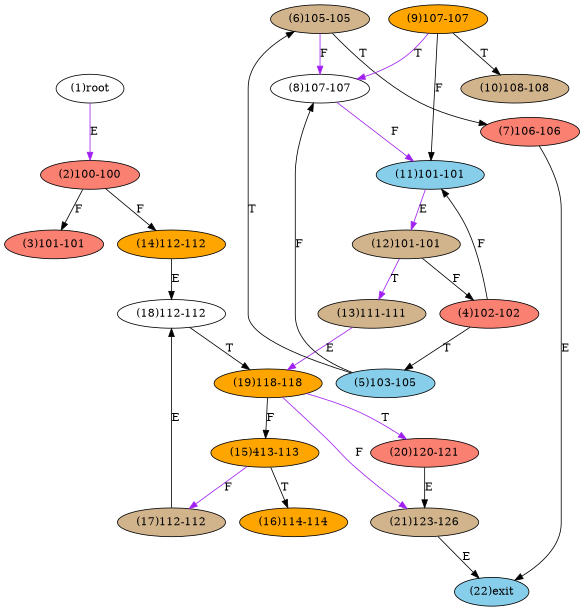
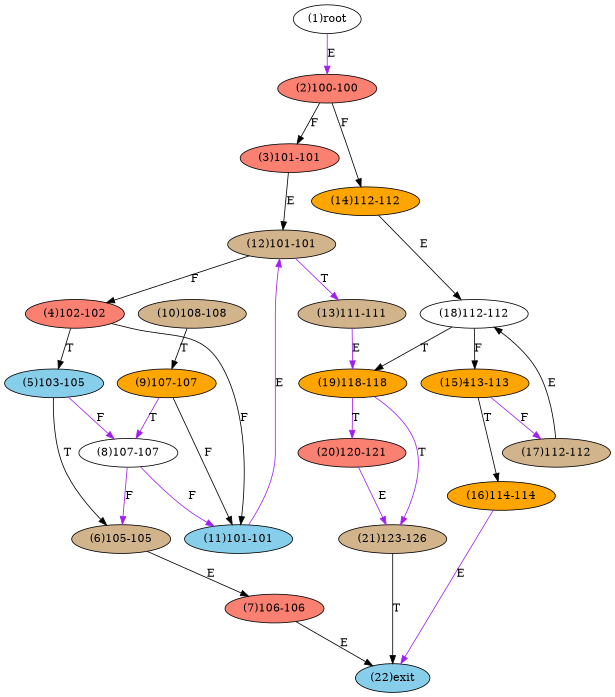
(320, 50) -> (125, 492)
(474, 51) -> (181, 345)
(363, 54) -> (211, 574)
none -> (286, 197)
(295, 255) -> (88, 415)
(267, 414) -> (475, 345)
(359, 453) -> (422, 453)
(425, 484) -> (371, 492)
(467, 557) -> (397, 609)
none -> (449, 584)
